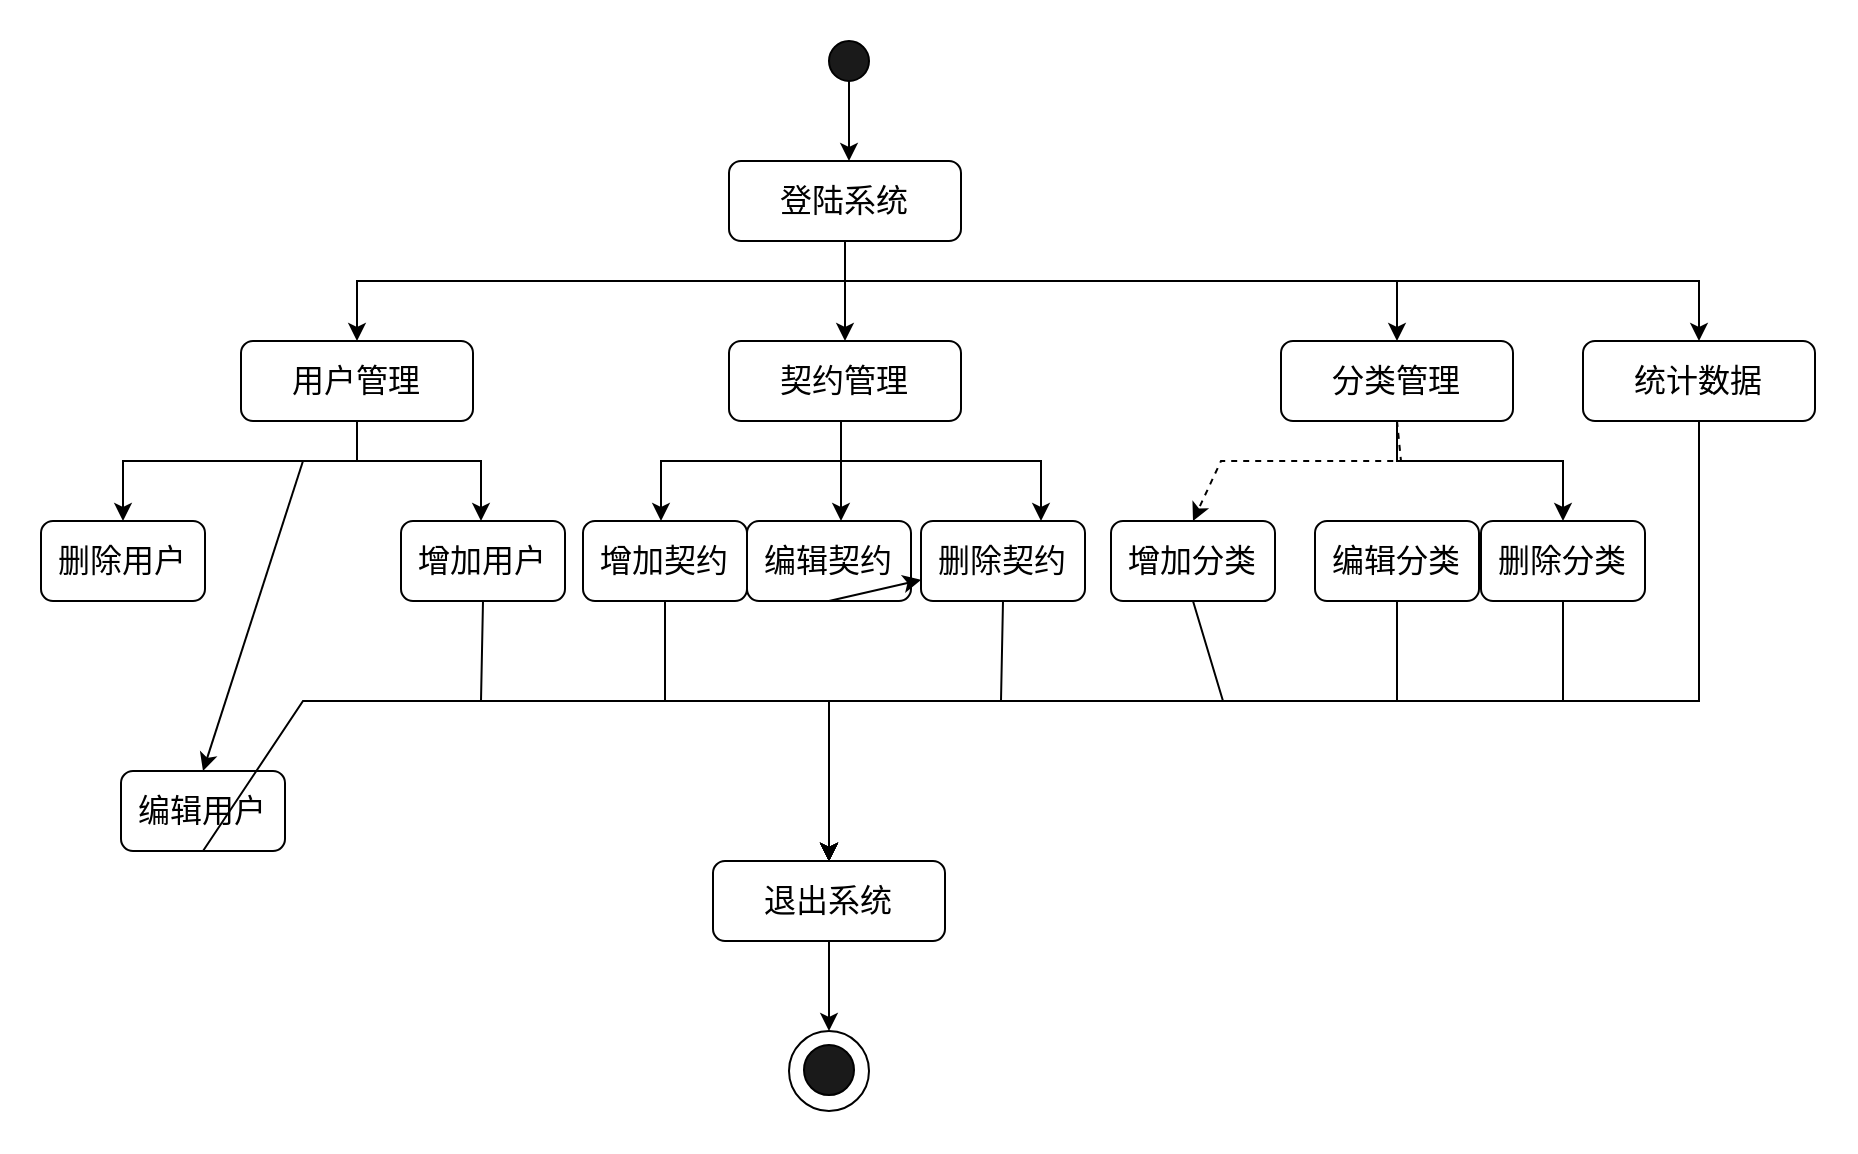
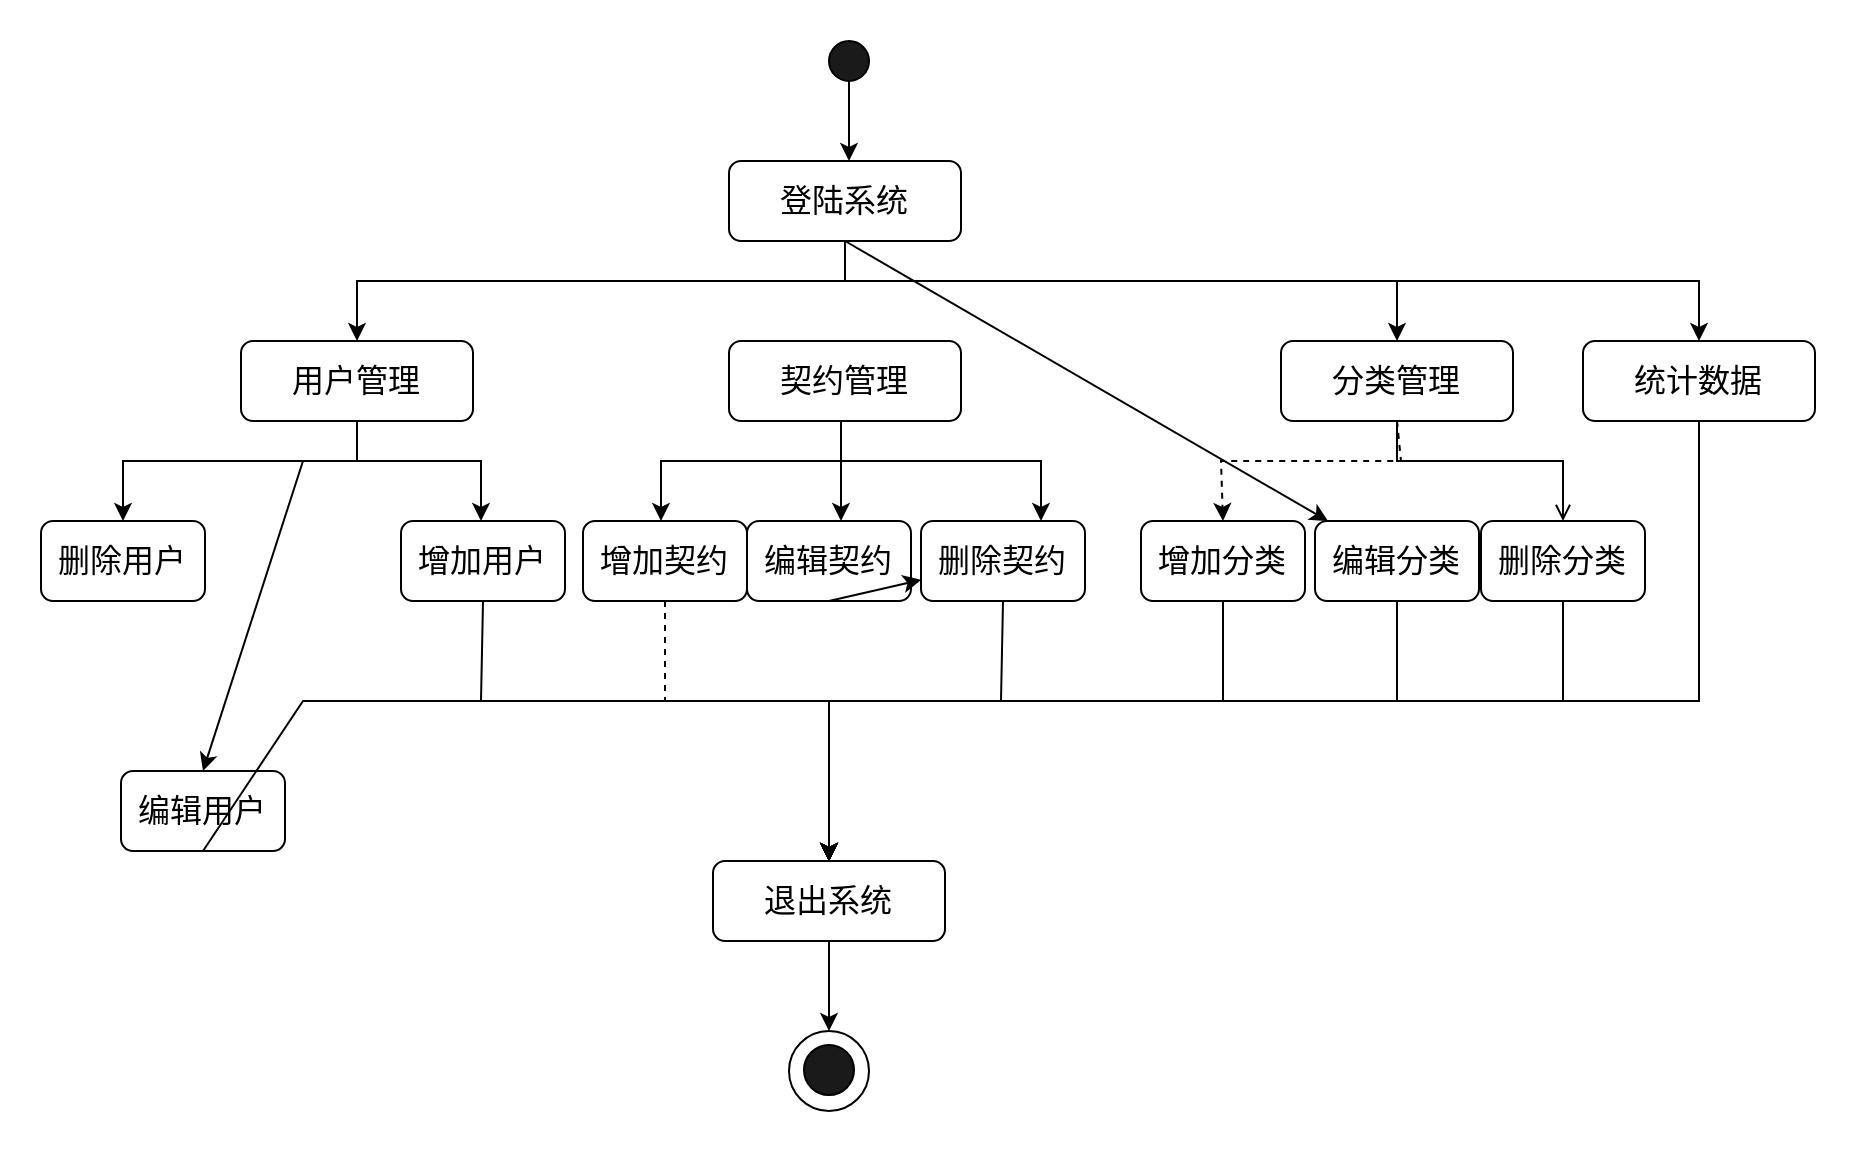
(845, 306) -> (1070, 372)
(1563, 506) -> (1563, 508)
(1193, 561) -> (1223, 561)
(665, 650) -> (665, 650)
